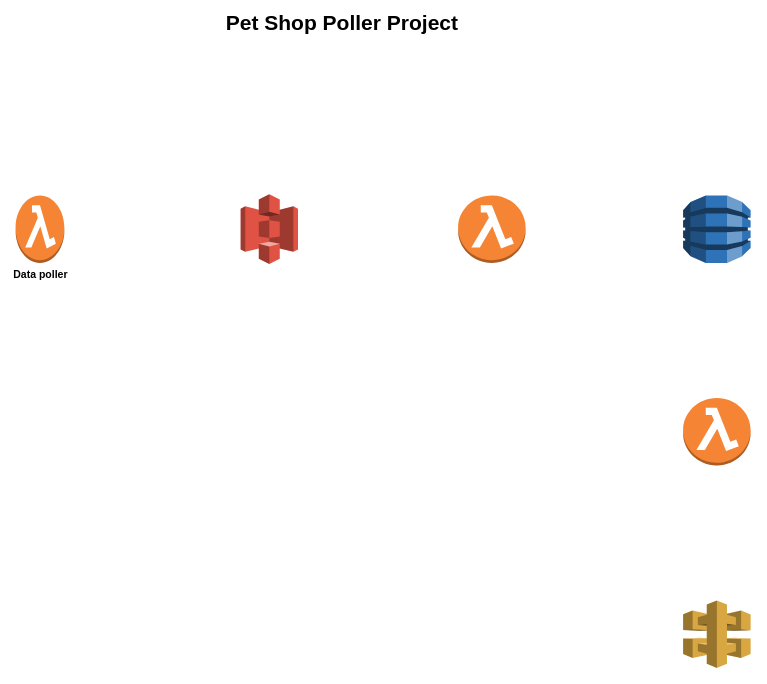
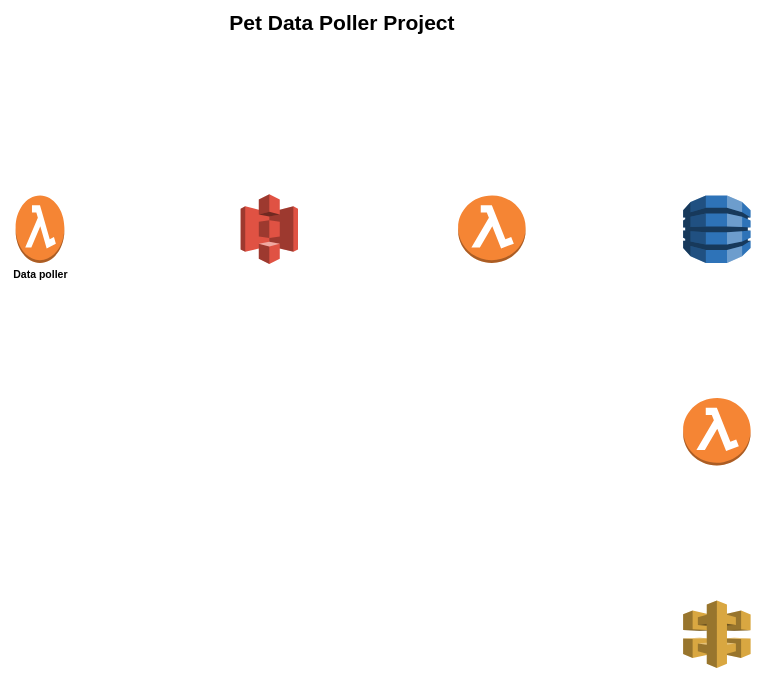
(342, 23) -> (342, 23)
